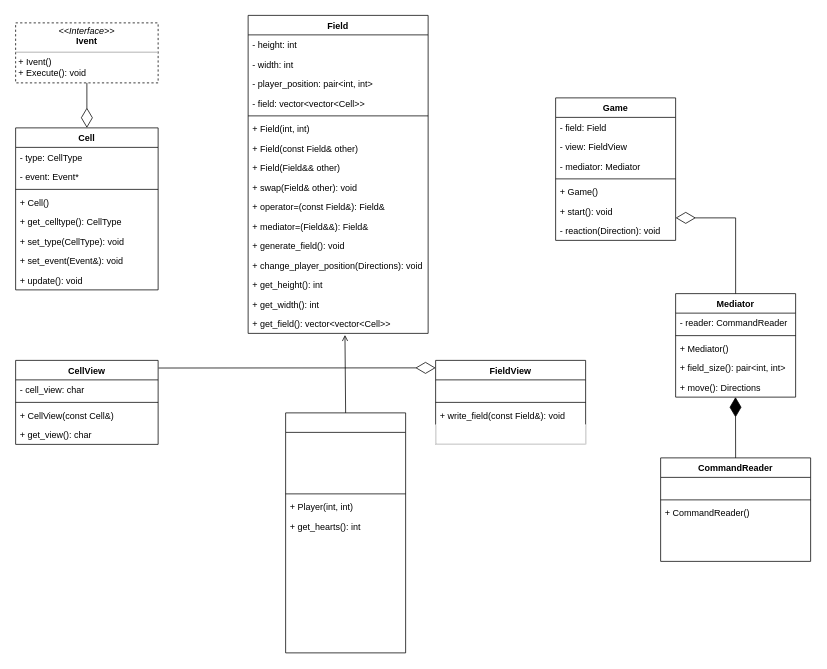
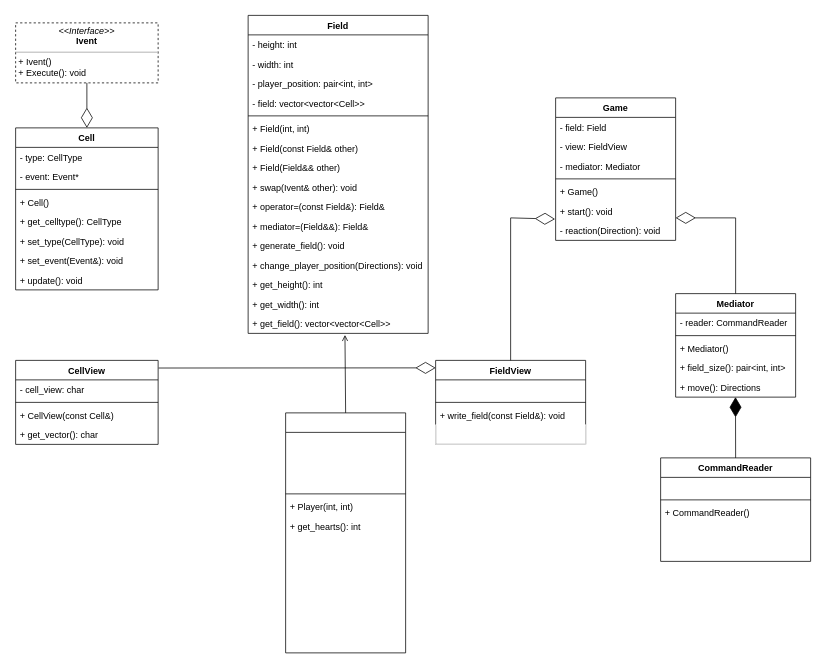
(309, 188) -> (312, 188)
none -> (510, 277)
(60, 435) -> (66, 435)
